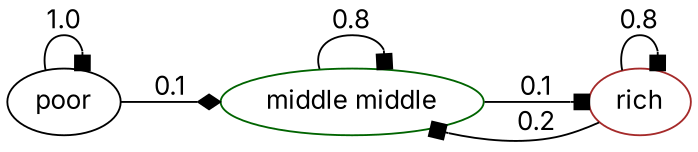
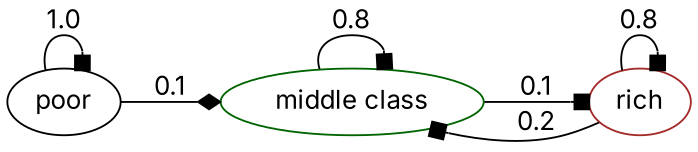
(352, 102) -> (352, 102)
